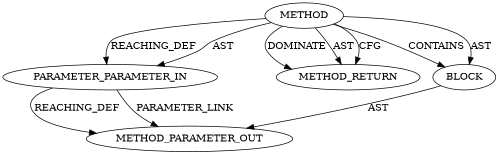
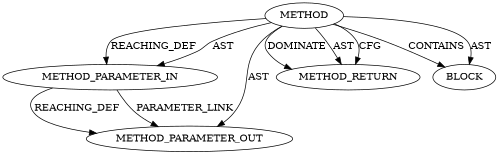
(110, 77) -> (110, 77)
(348, 108) -> (248, 71)
